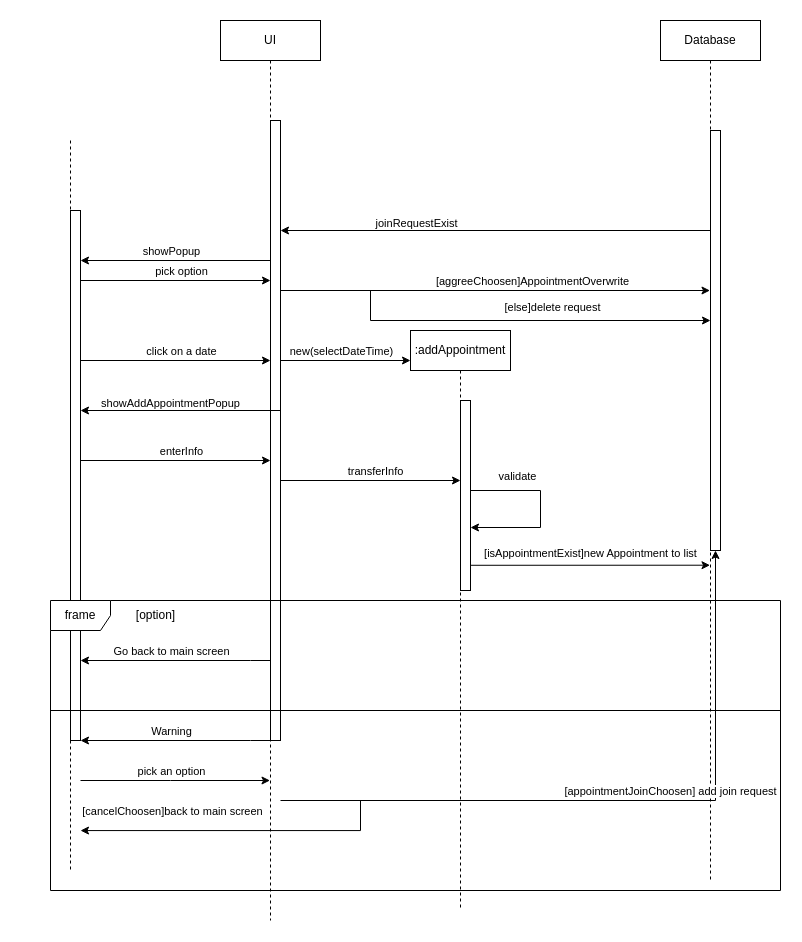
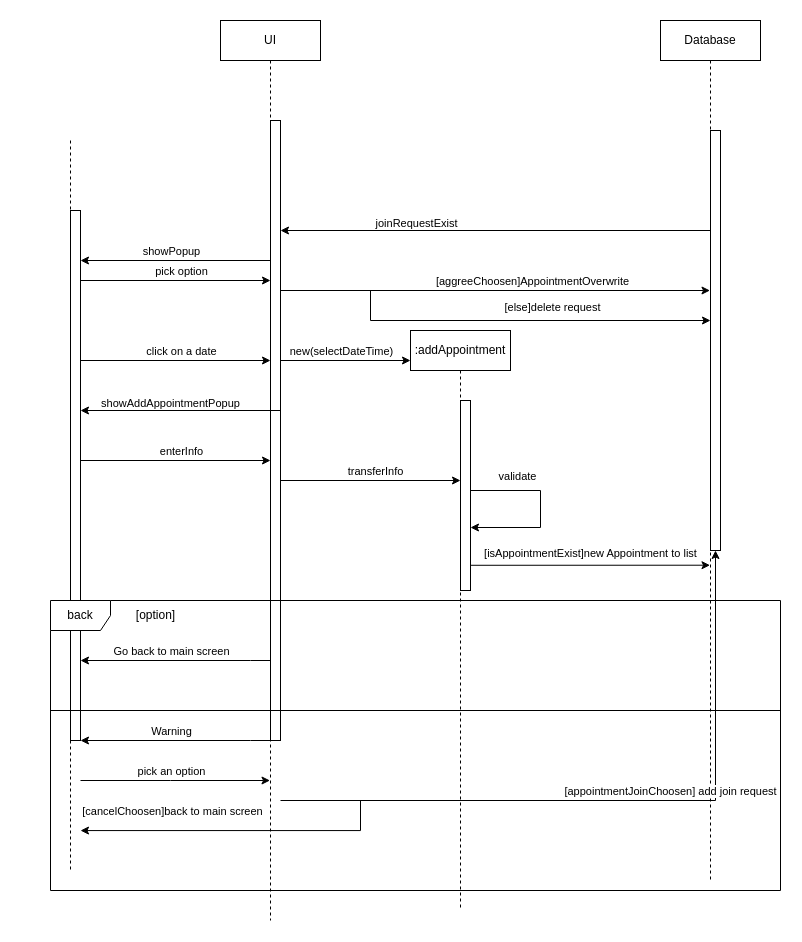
(81, 616) -> (81, 616)
